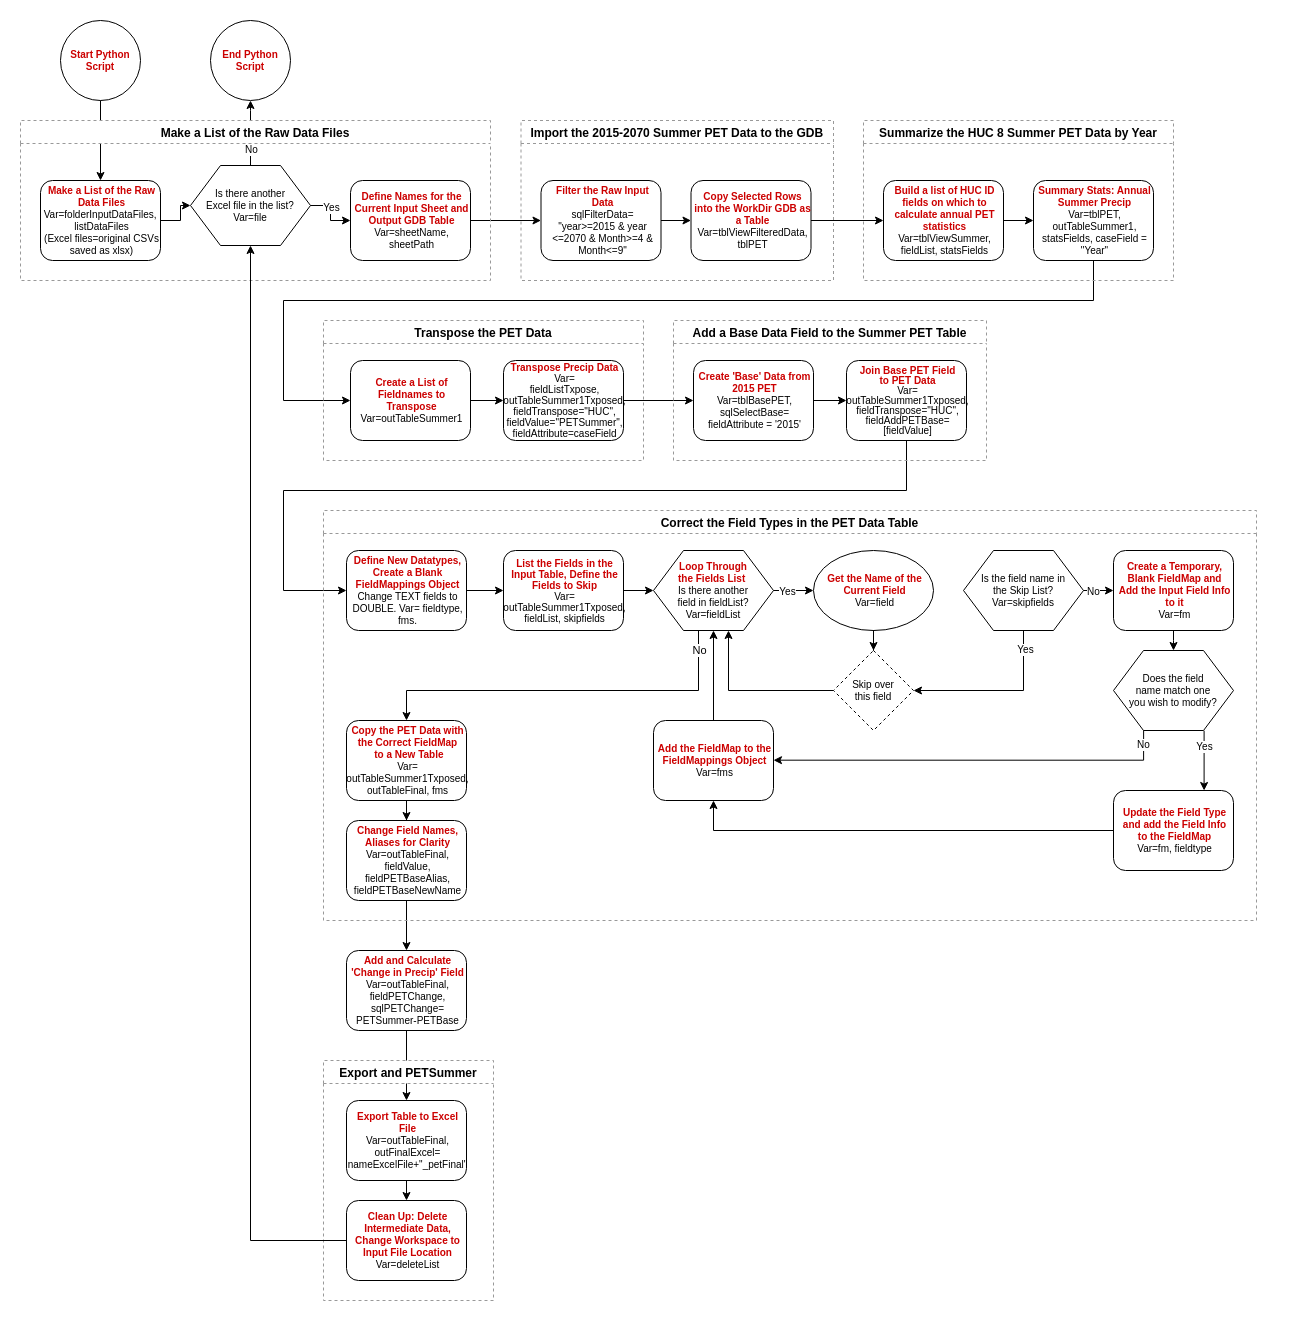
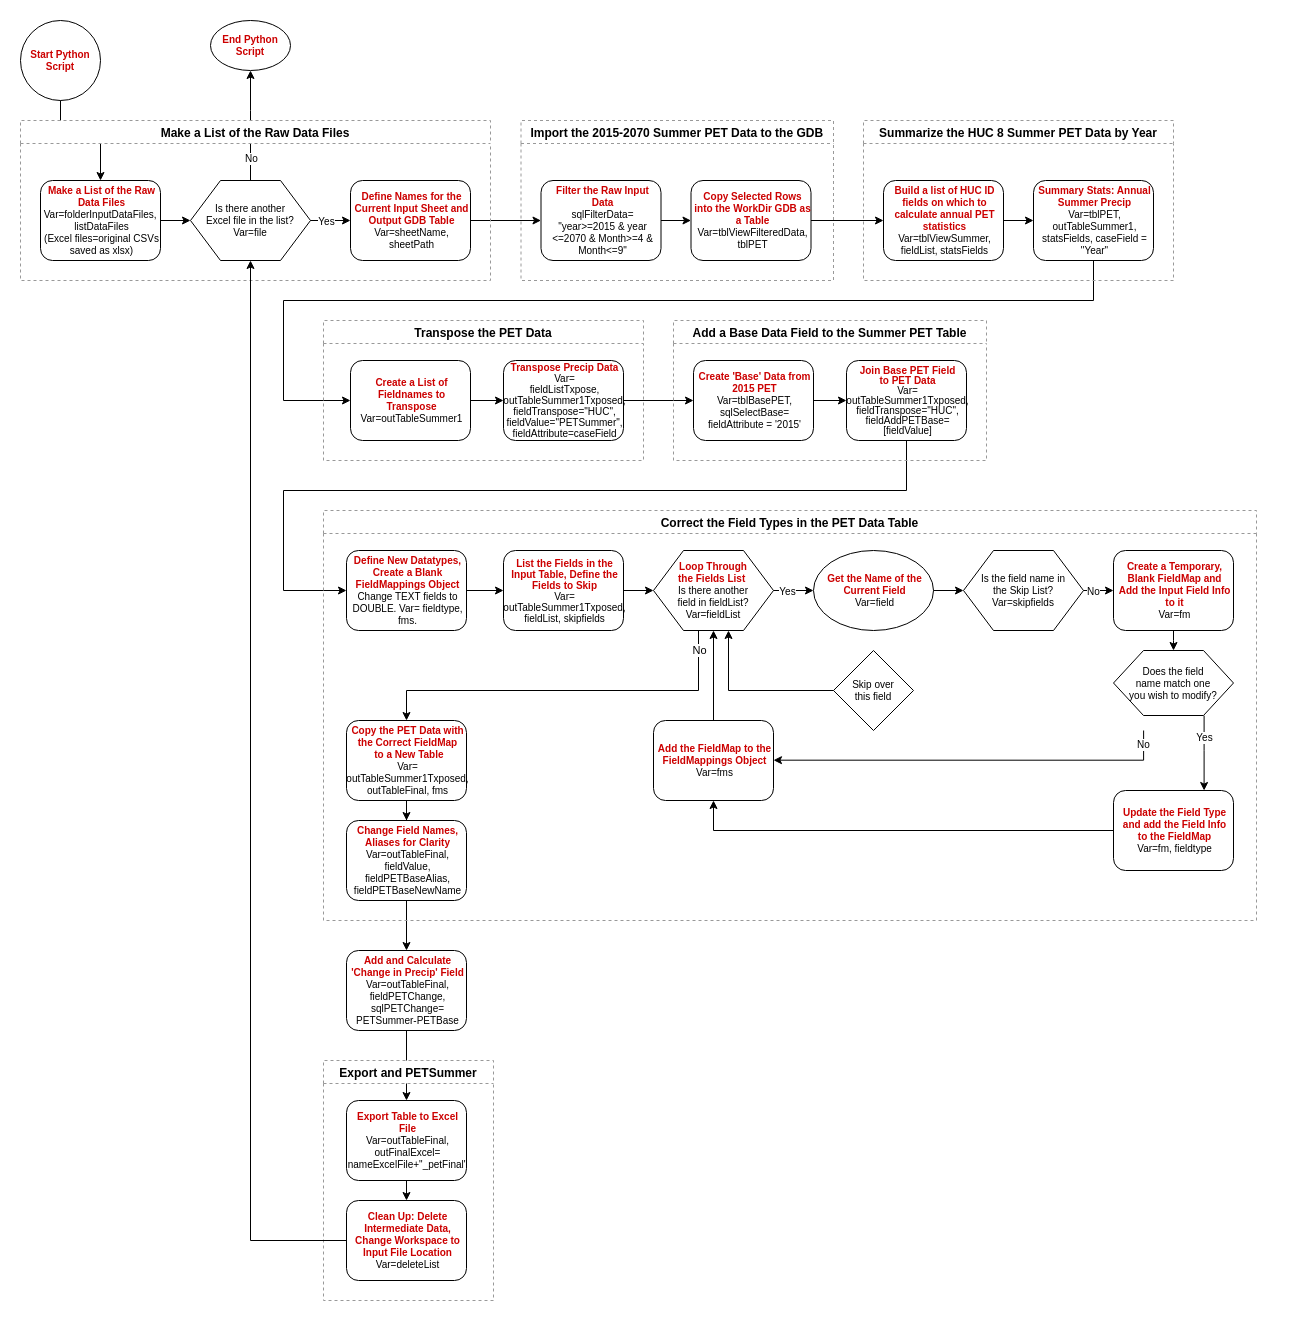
(101, 61) -> (61, 61)
(251, 61) -> (251, 46)
(251, 206) -> (251, 221)
(874, 645) -> (953, 591)
(874, 691) -> (874, 691)
(1002, 691) -> none
(1174, 691) -> (1174, 683)
